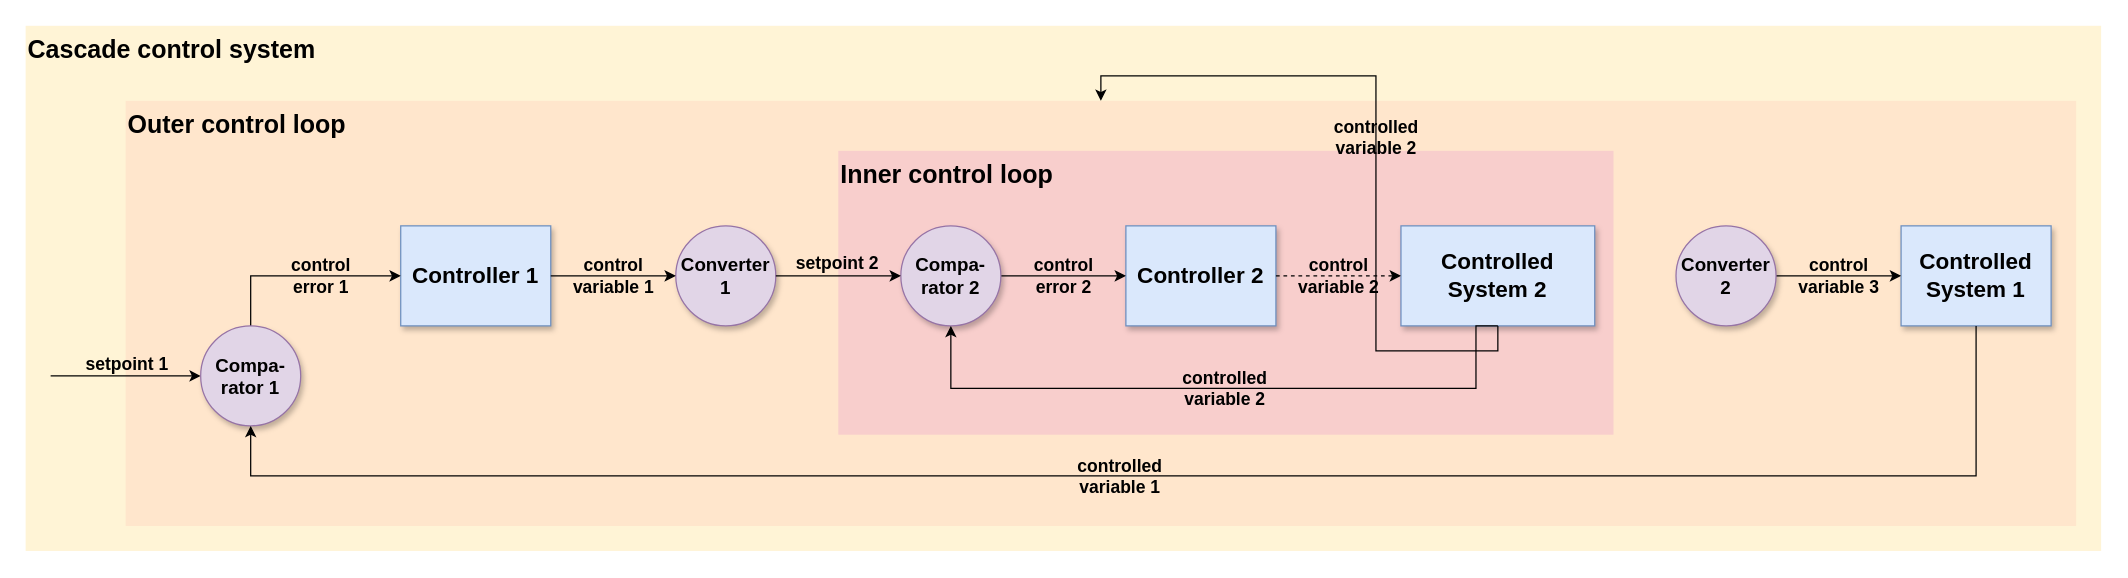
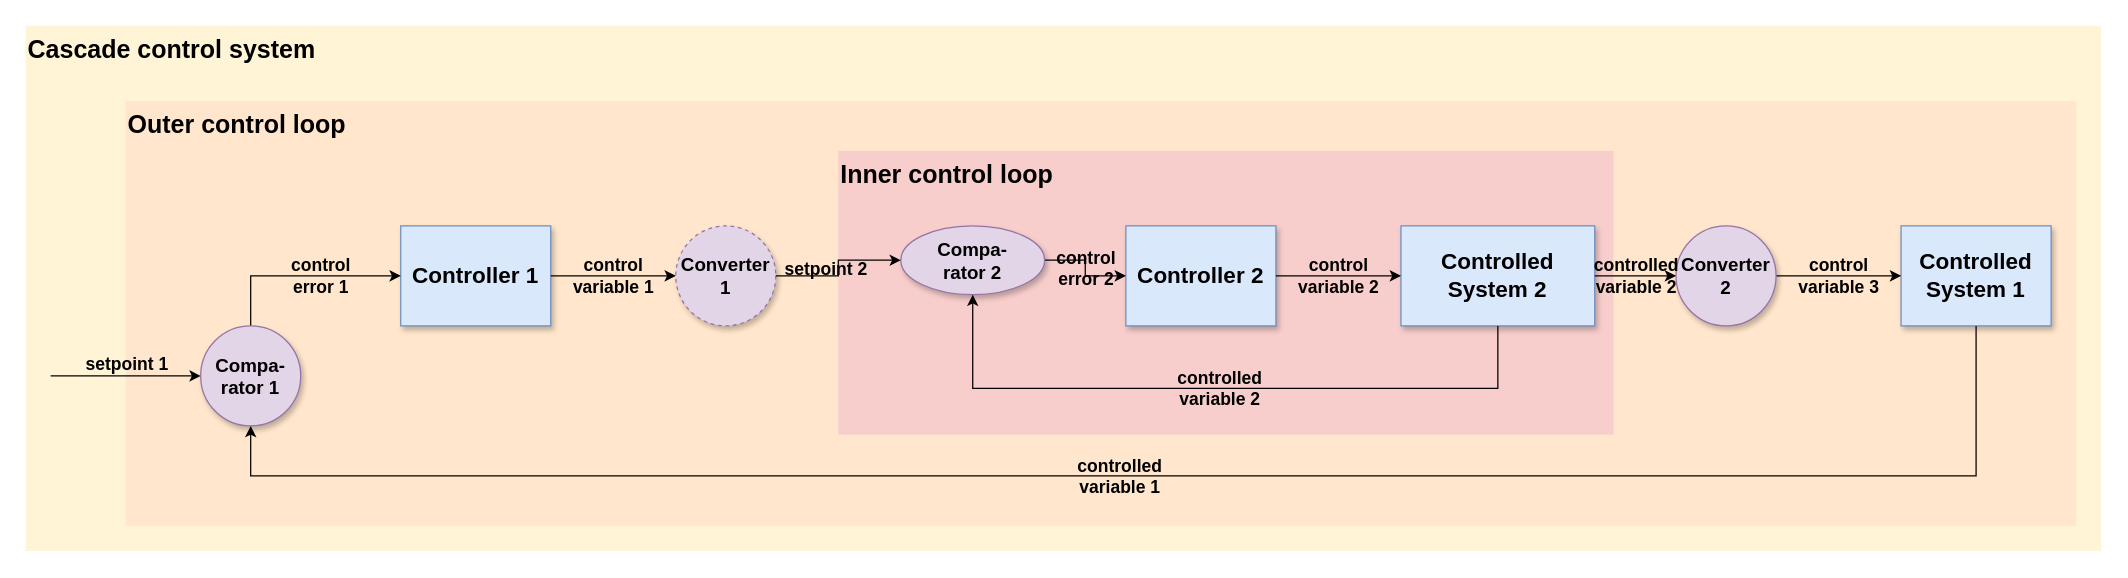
(1376, 127) -> (1631, 276)
(726, 276) -> (726, 276)
(951, 276) -> (973, 260)
(1333, 276) -> (1333, 276)
